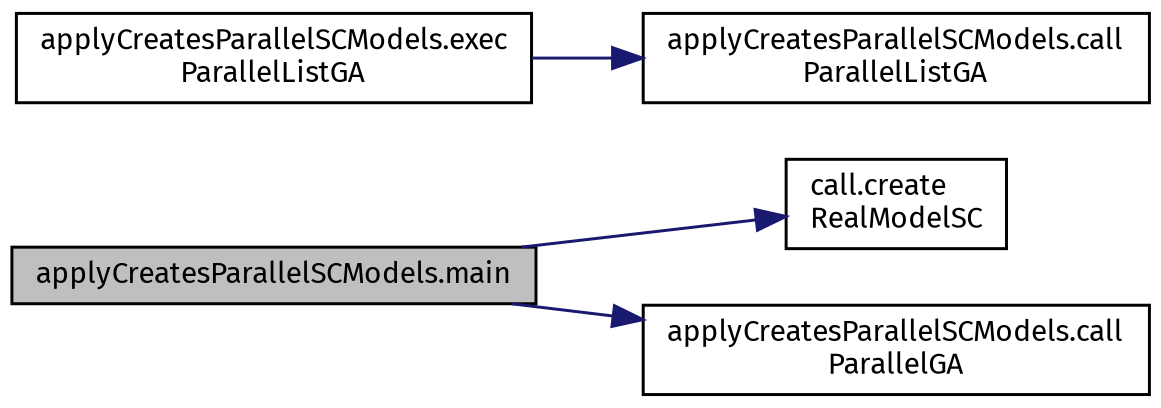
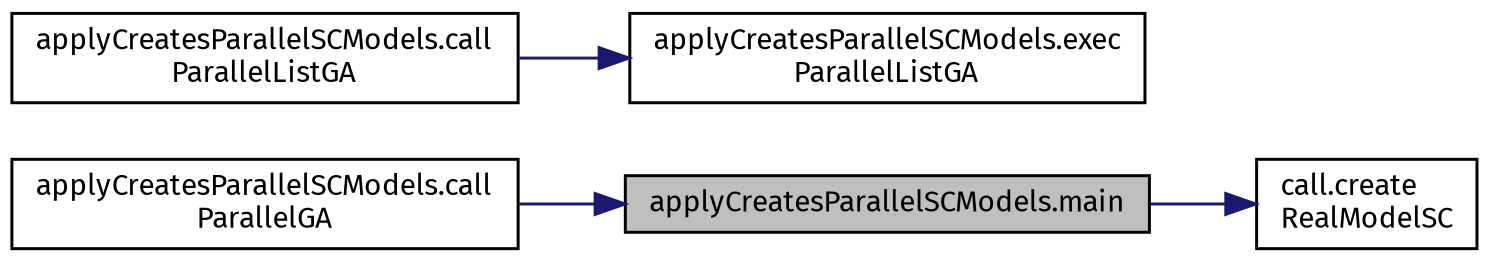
(572, 58) -> (559, 58)
(562, 310) -> (557, 204)
